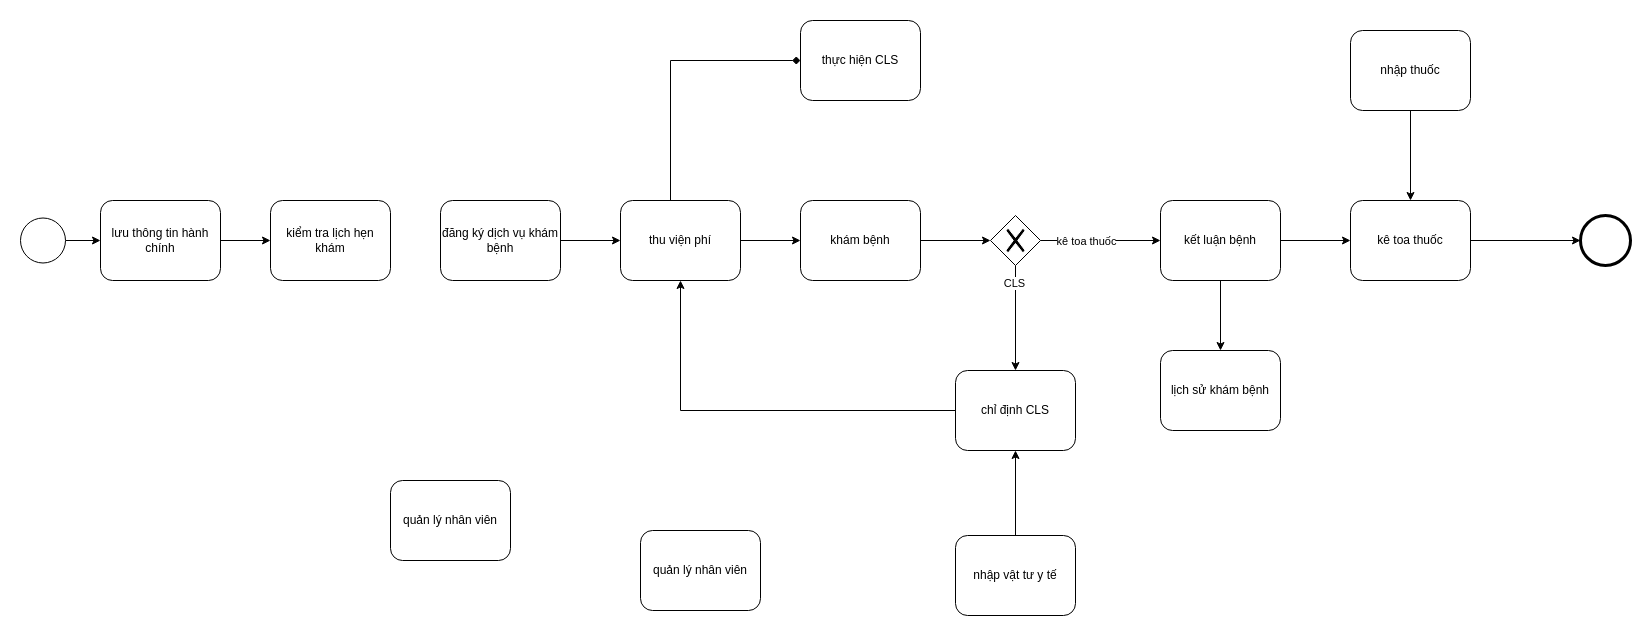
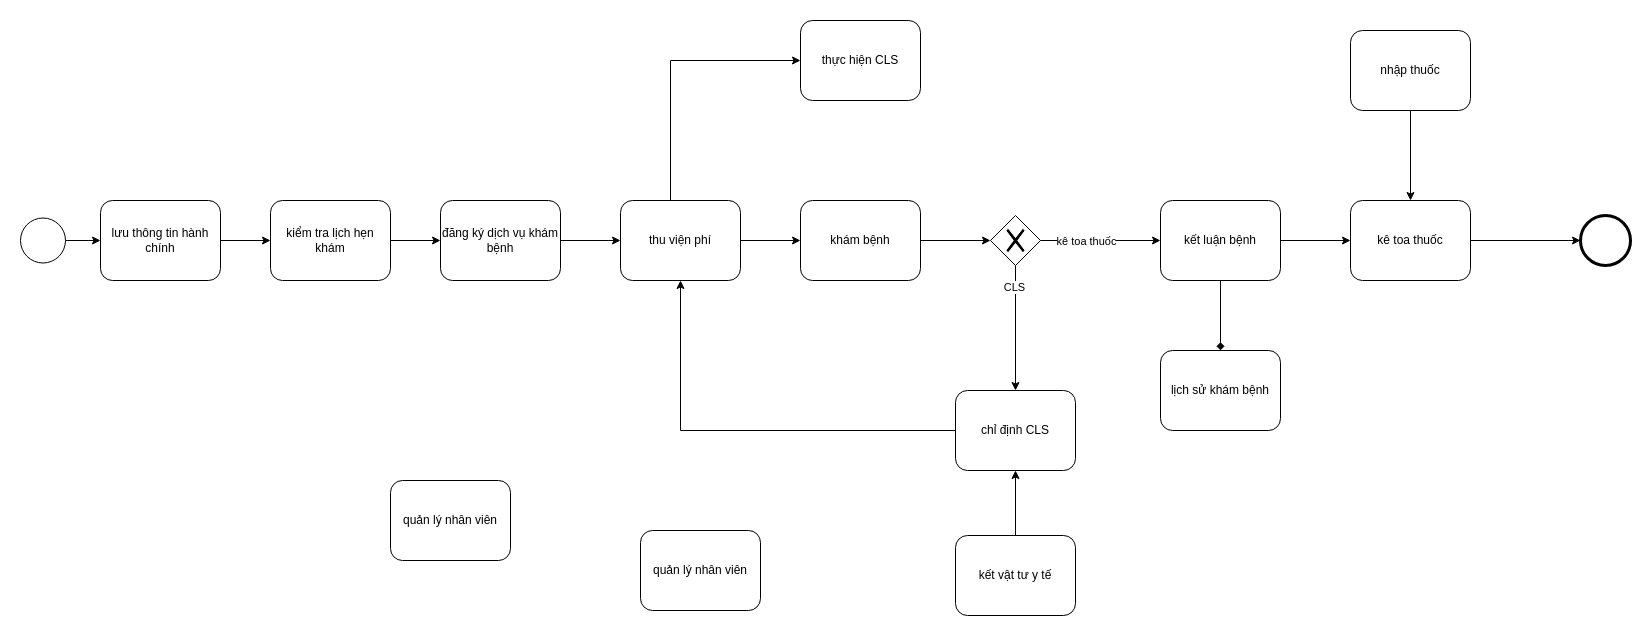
(792, 61) -> (792, 61)
none -> (412, 241)
(1221, 342) -> (1221, 342)
(1016, 411) -> (1016, 431)
(1016, 576) -> (1016, 576)
